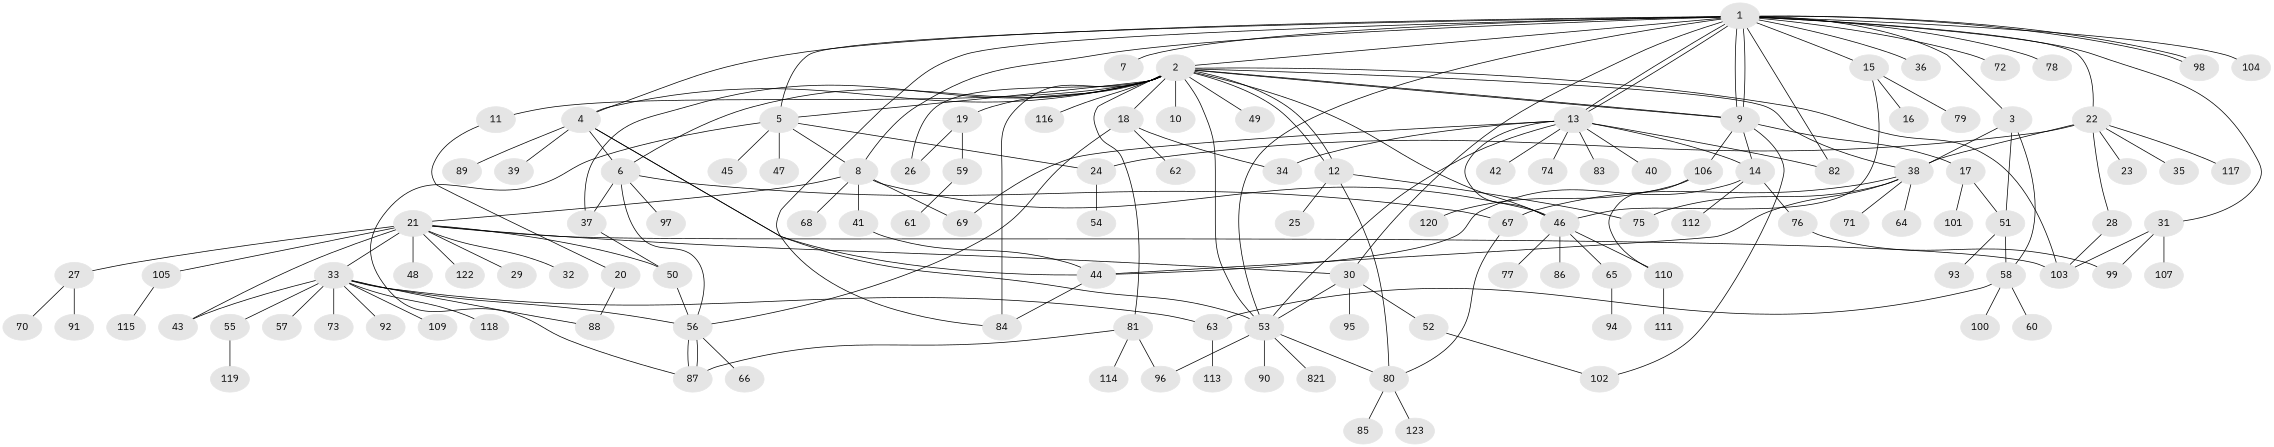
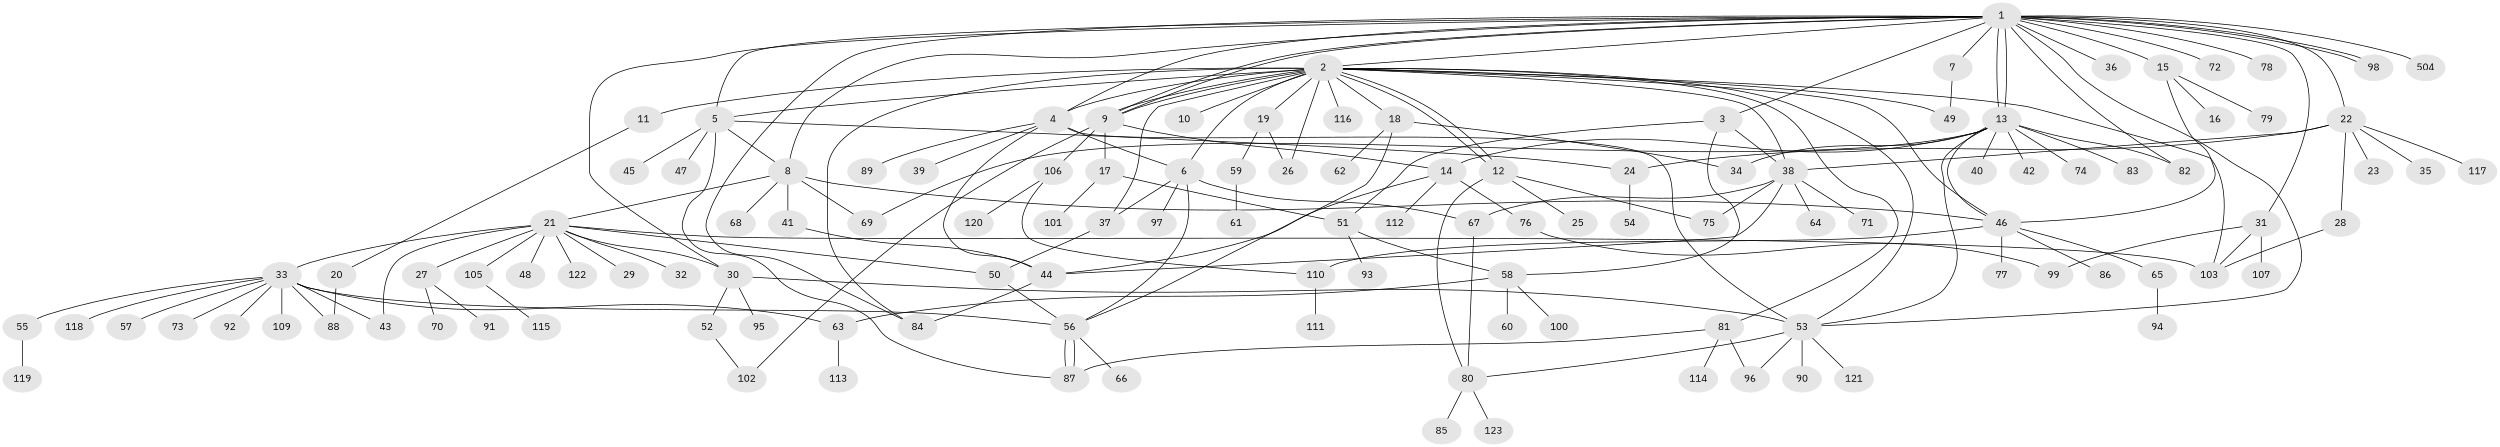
(2251, 68) -> (2426, 68)
none -> (1951, 93)
(1316, 379) -> (1854, 379)
